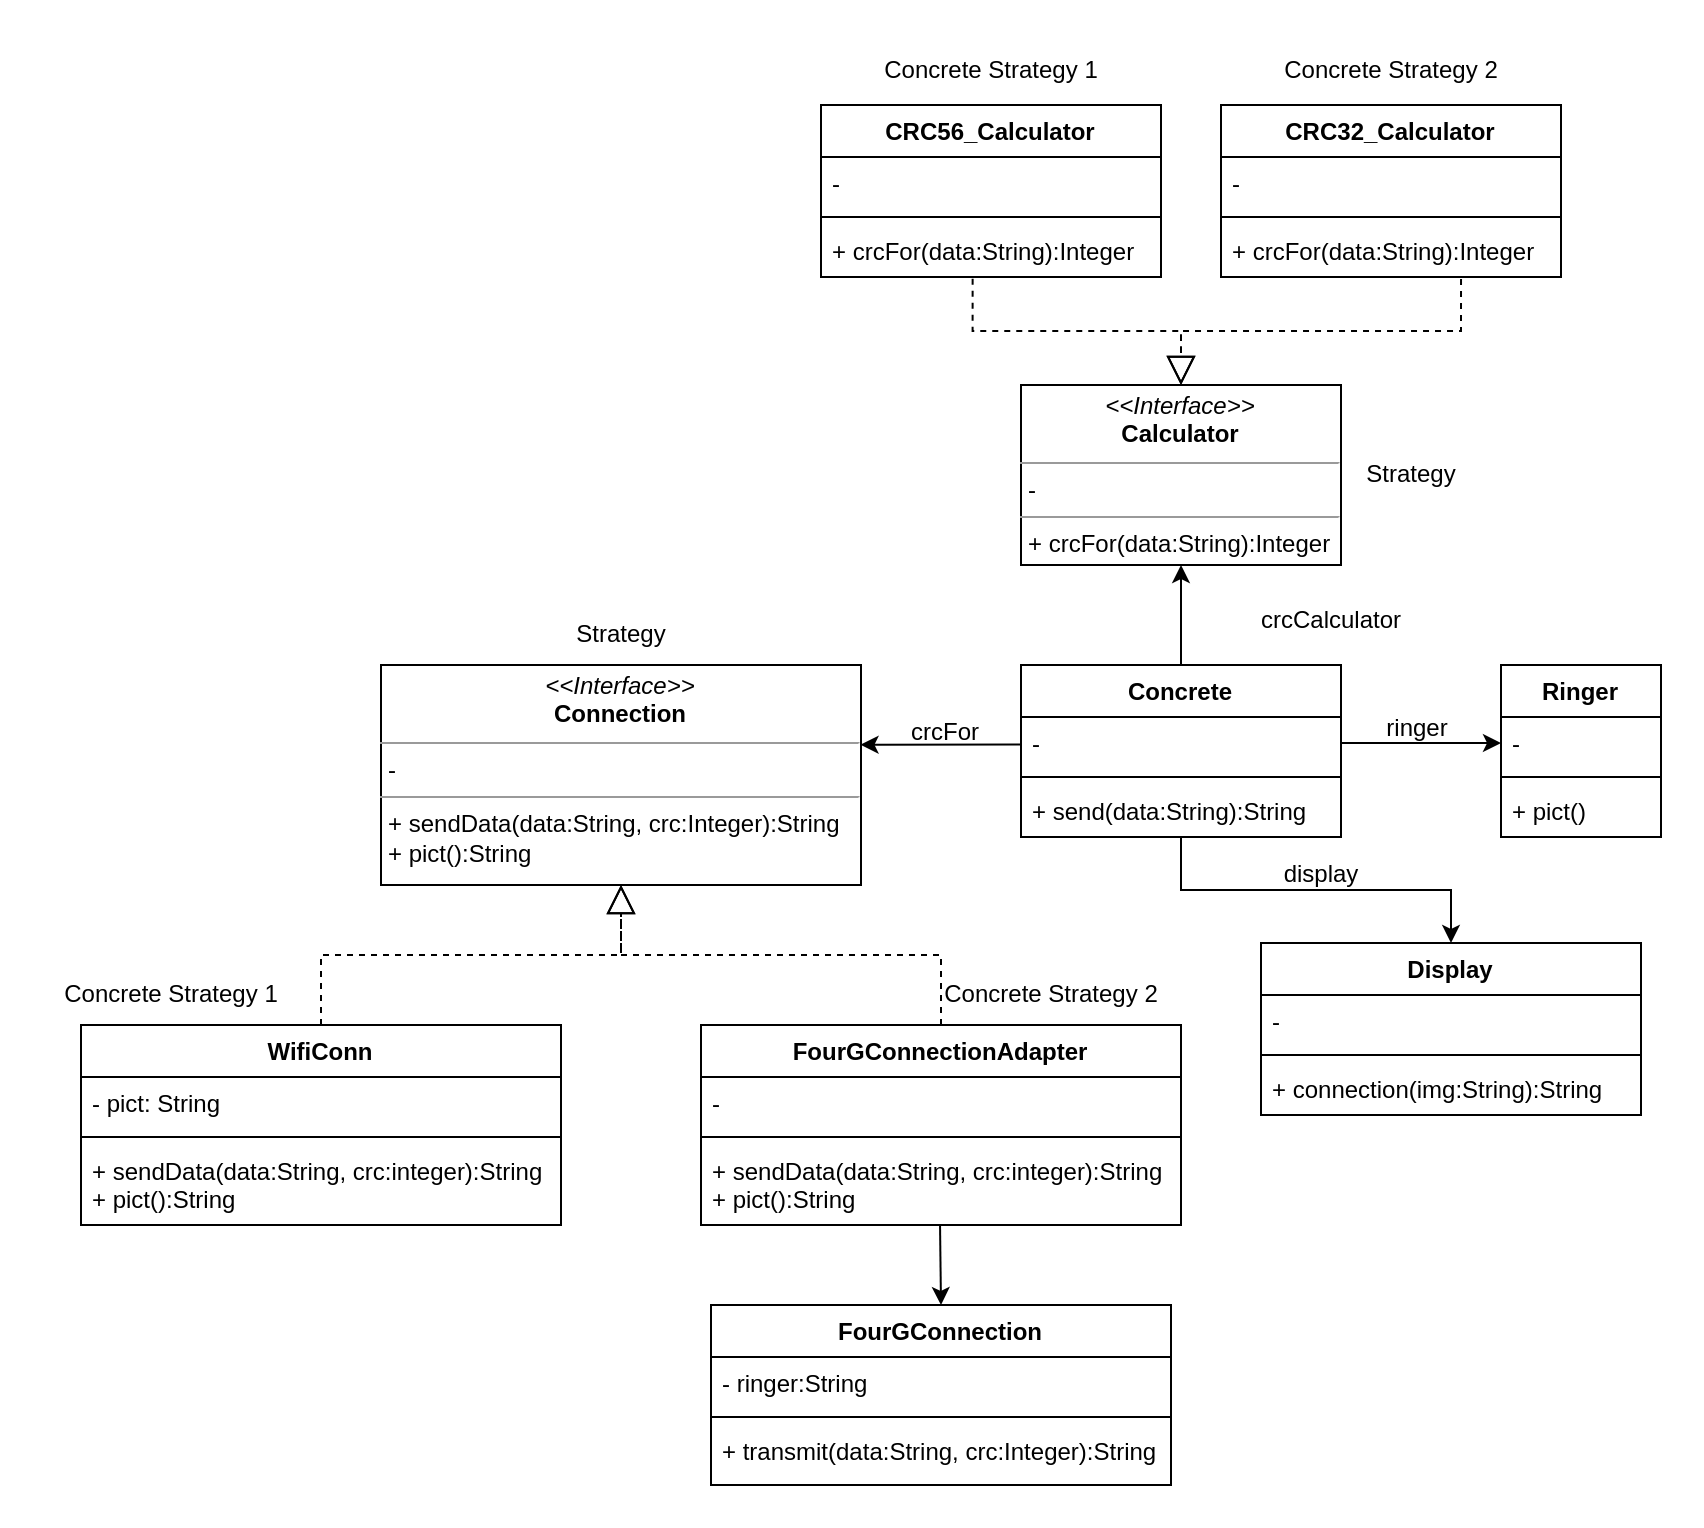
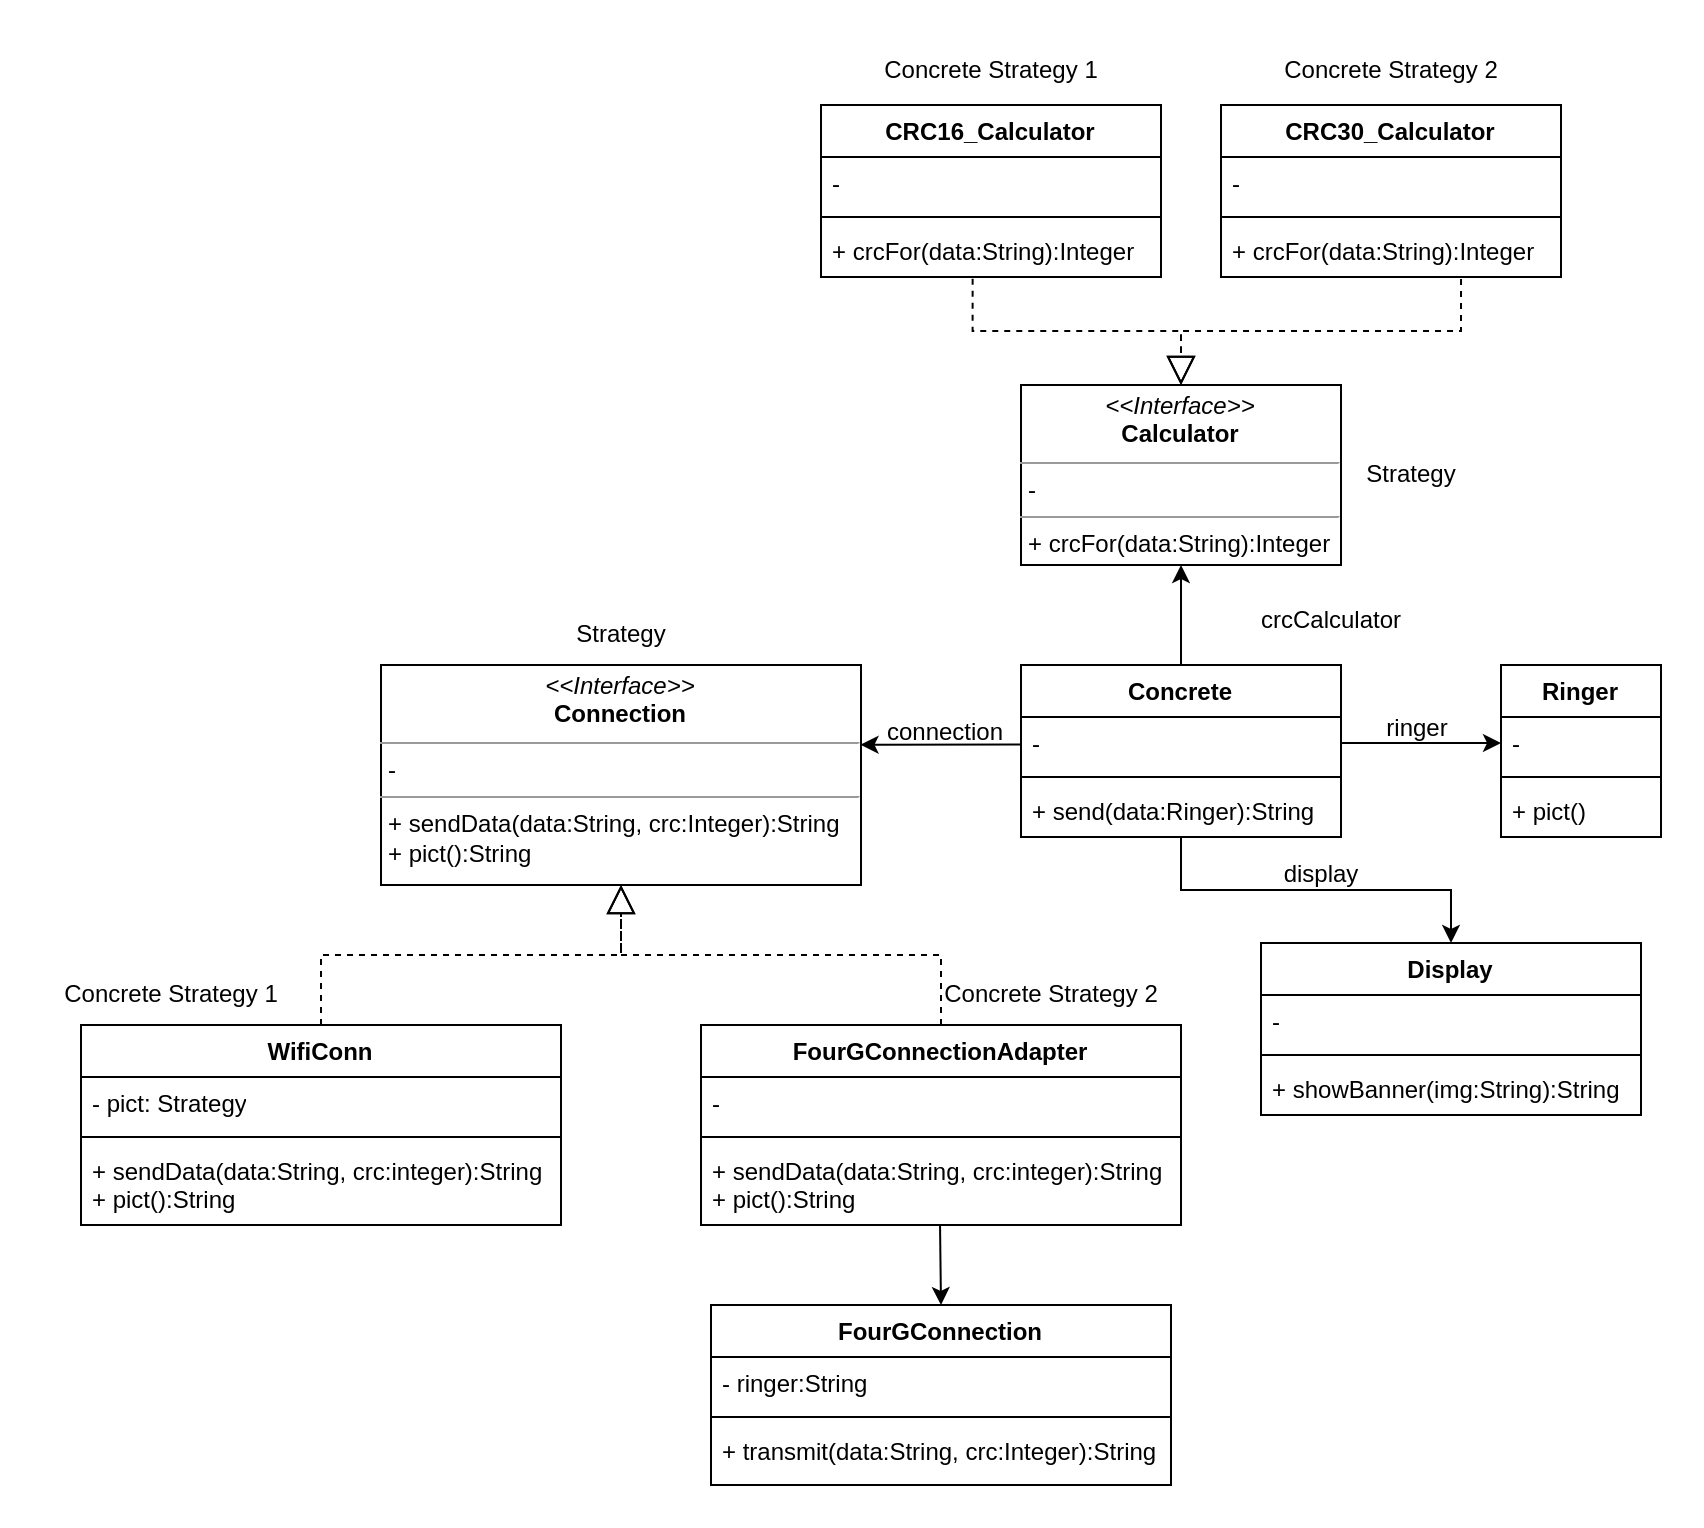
(991, 133) -> (991, 133)
(1391, 133) -> (1391, 133)
(946, 733) -> (946, 733)
(1183, 828) -> (1183, 828)
(171, 1105) -> (188, 1105)
(1453, 1106) -> (1453, 1106)
